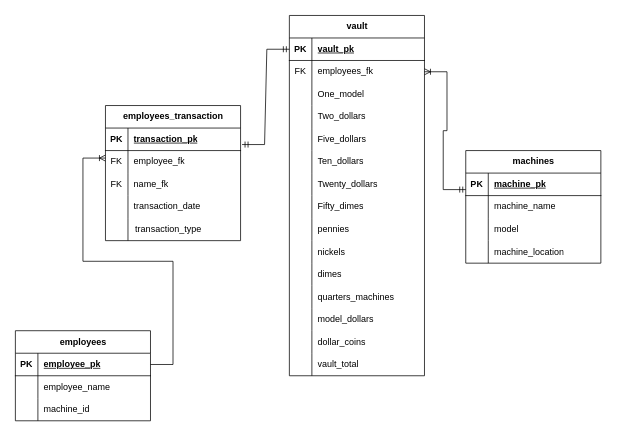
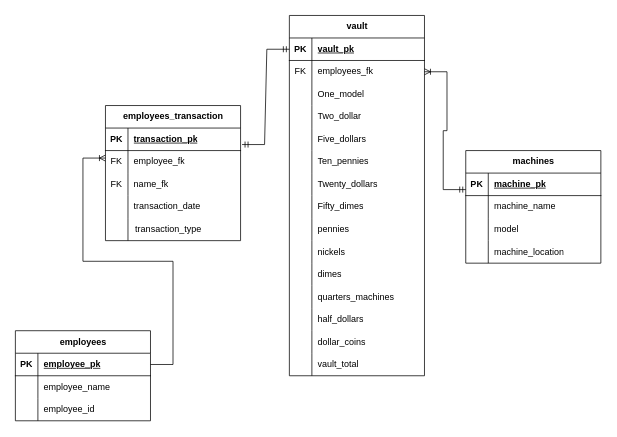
(343, 117) -> (340, 117)
(343, 162) -> (344, 162)
(347, 319) -> (344, 319)
(67, 409) -> (69, 409)
